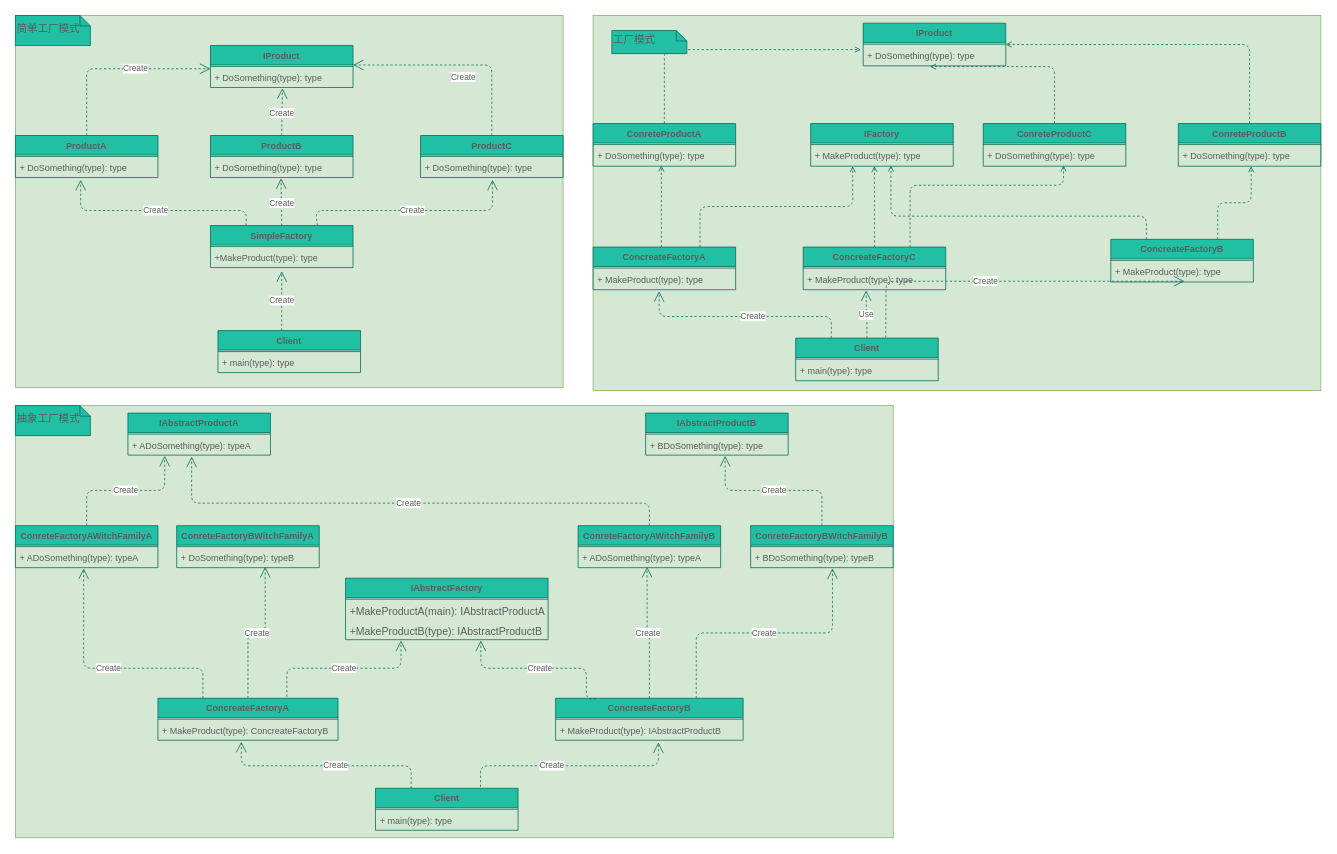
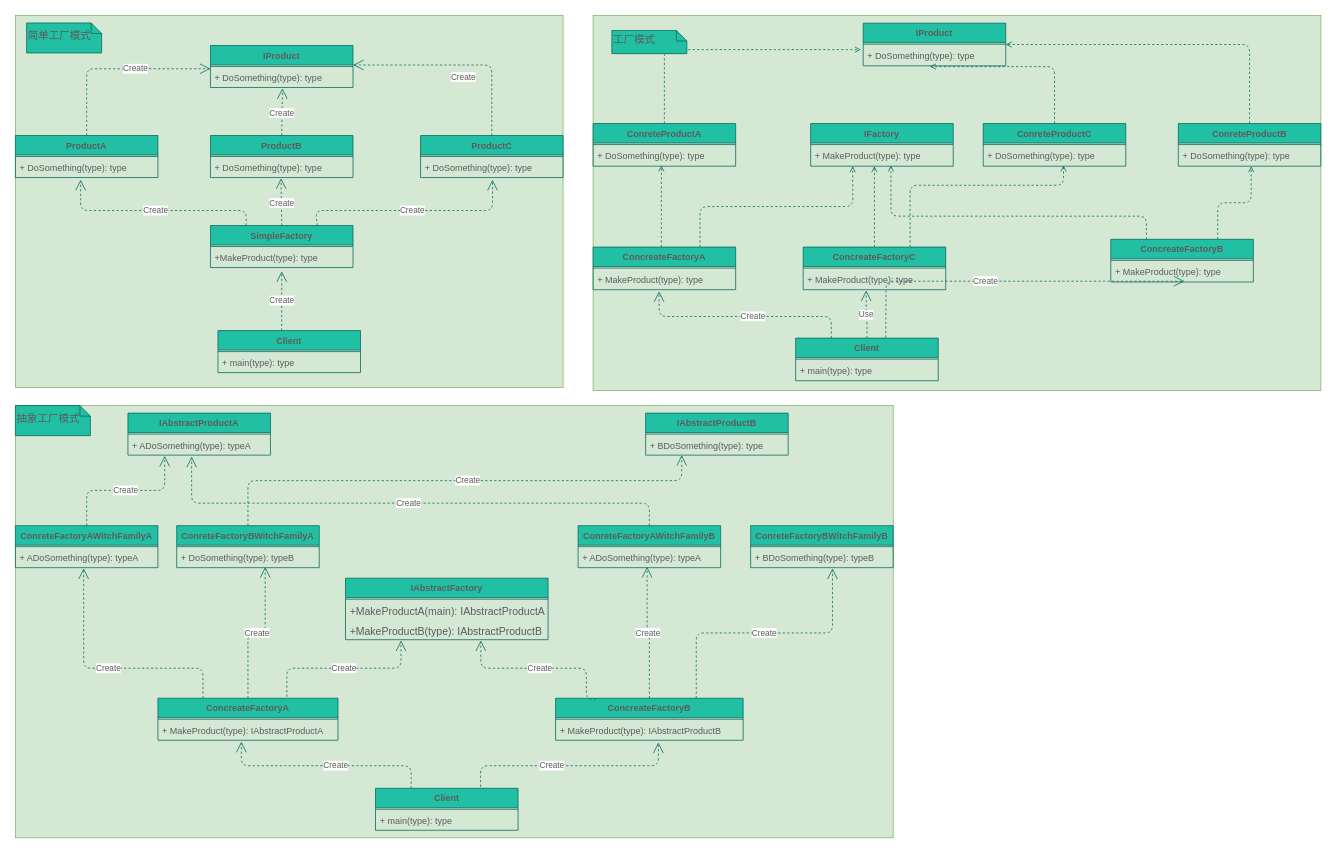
(53, 30) -> (64, 38)
none -> (473, 480)
(775, 490) -> none
(255, 731) -> (255, 731)
